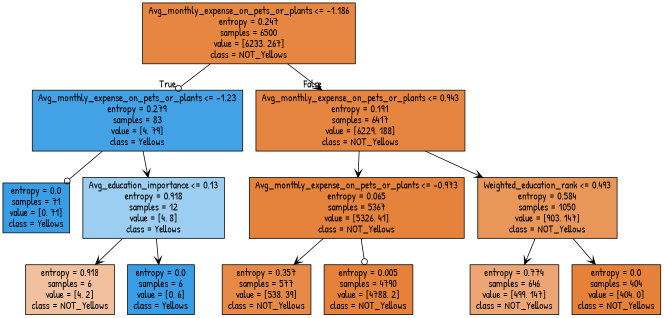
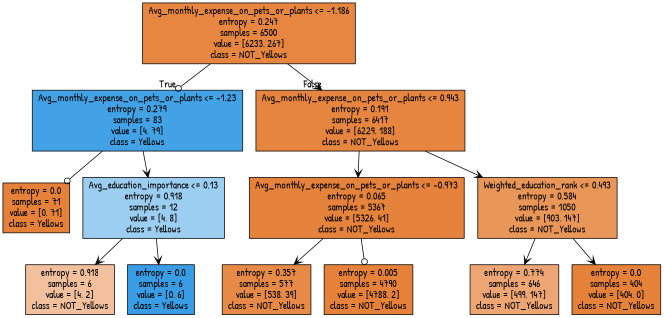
(36, 208) -> (36, 208)
